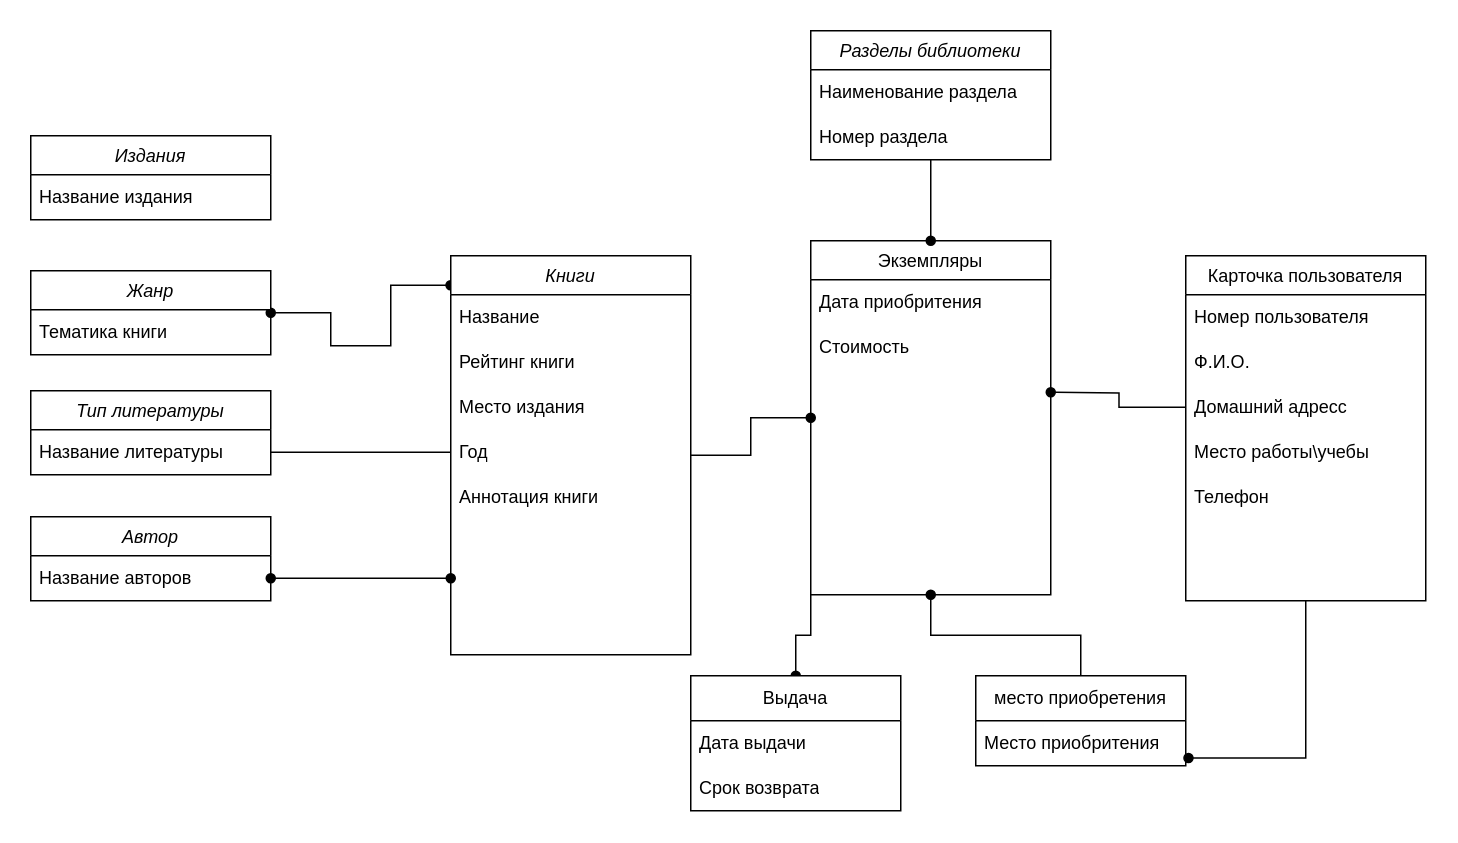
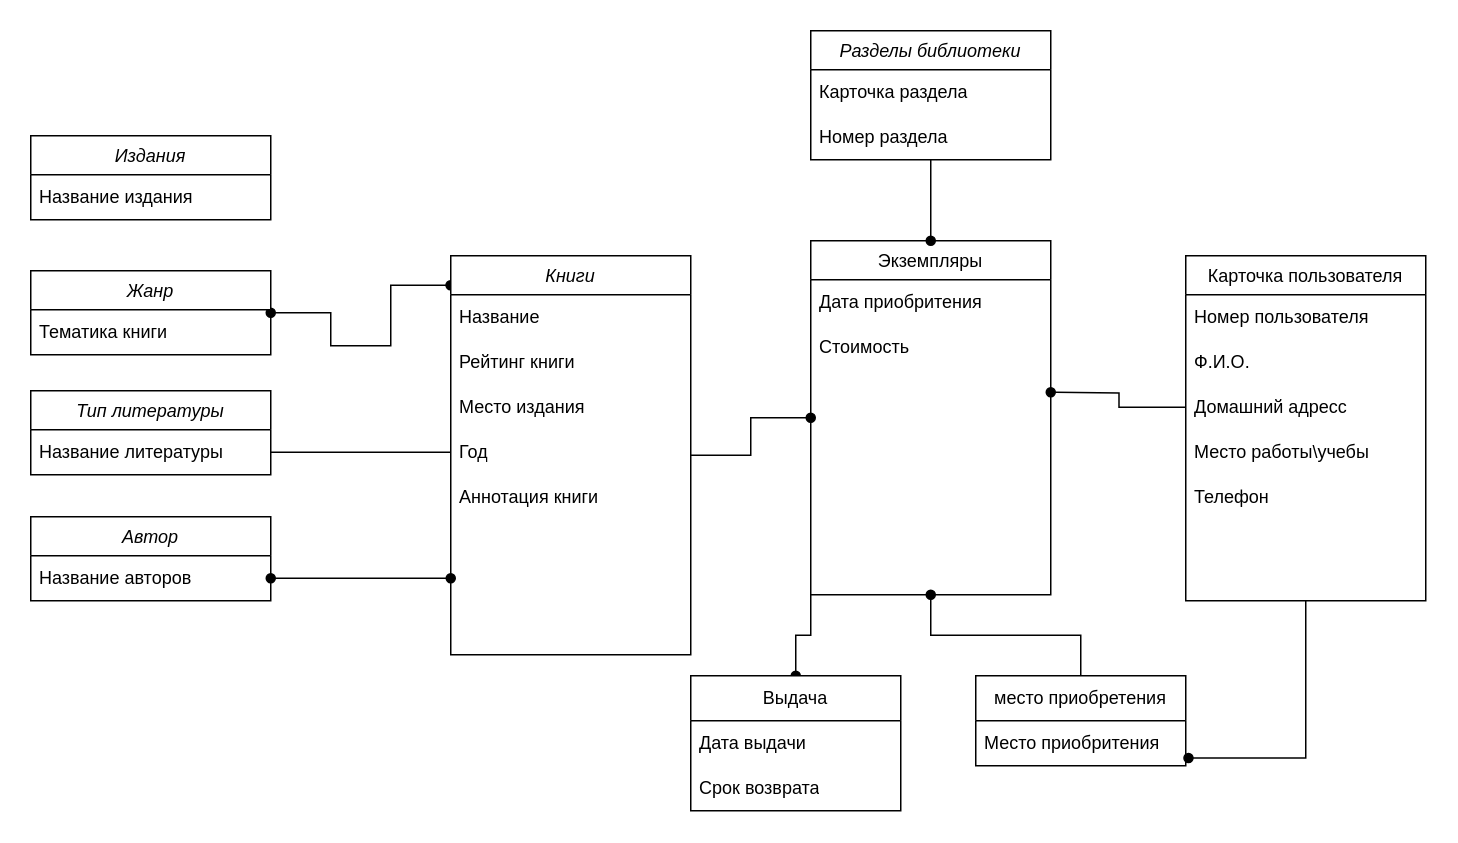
(918, 92) -> (898, 92)
